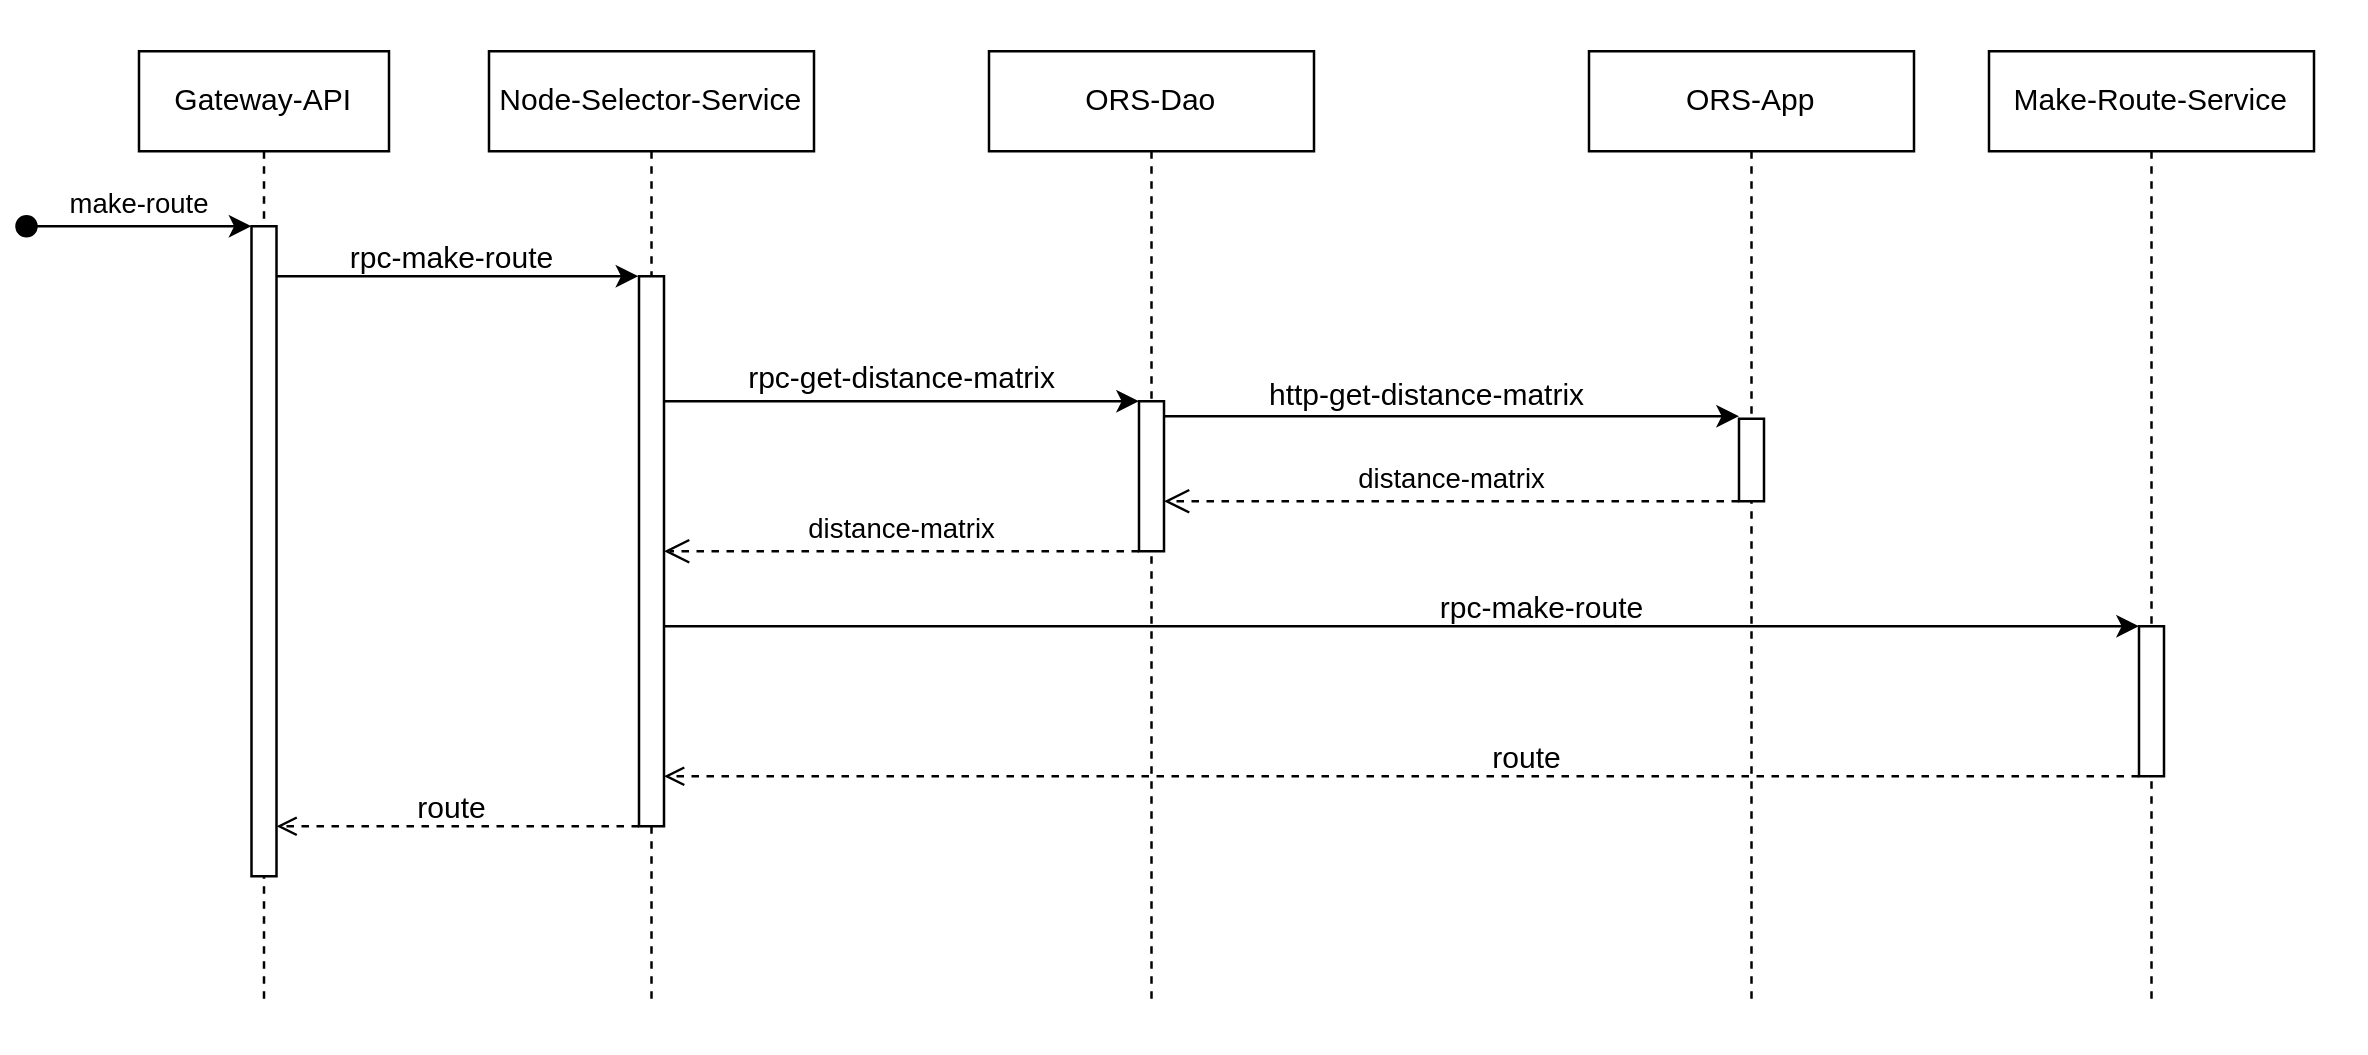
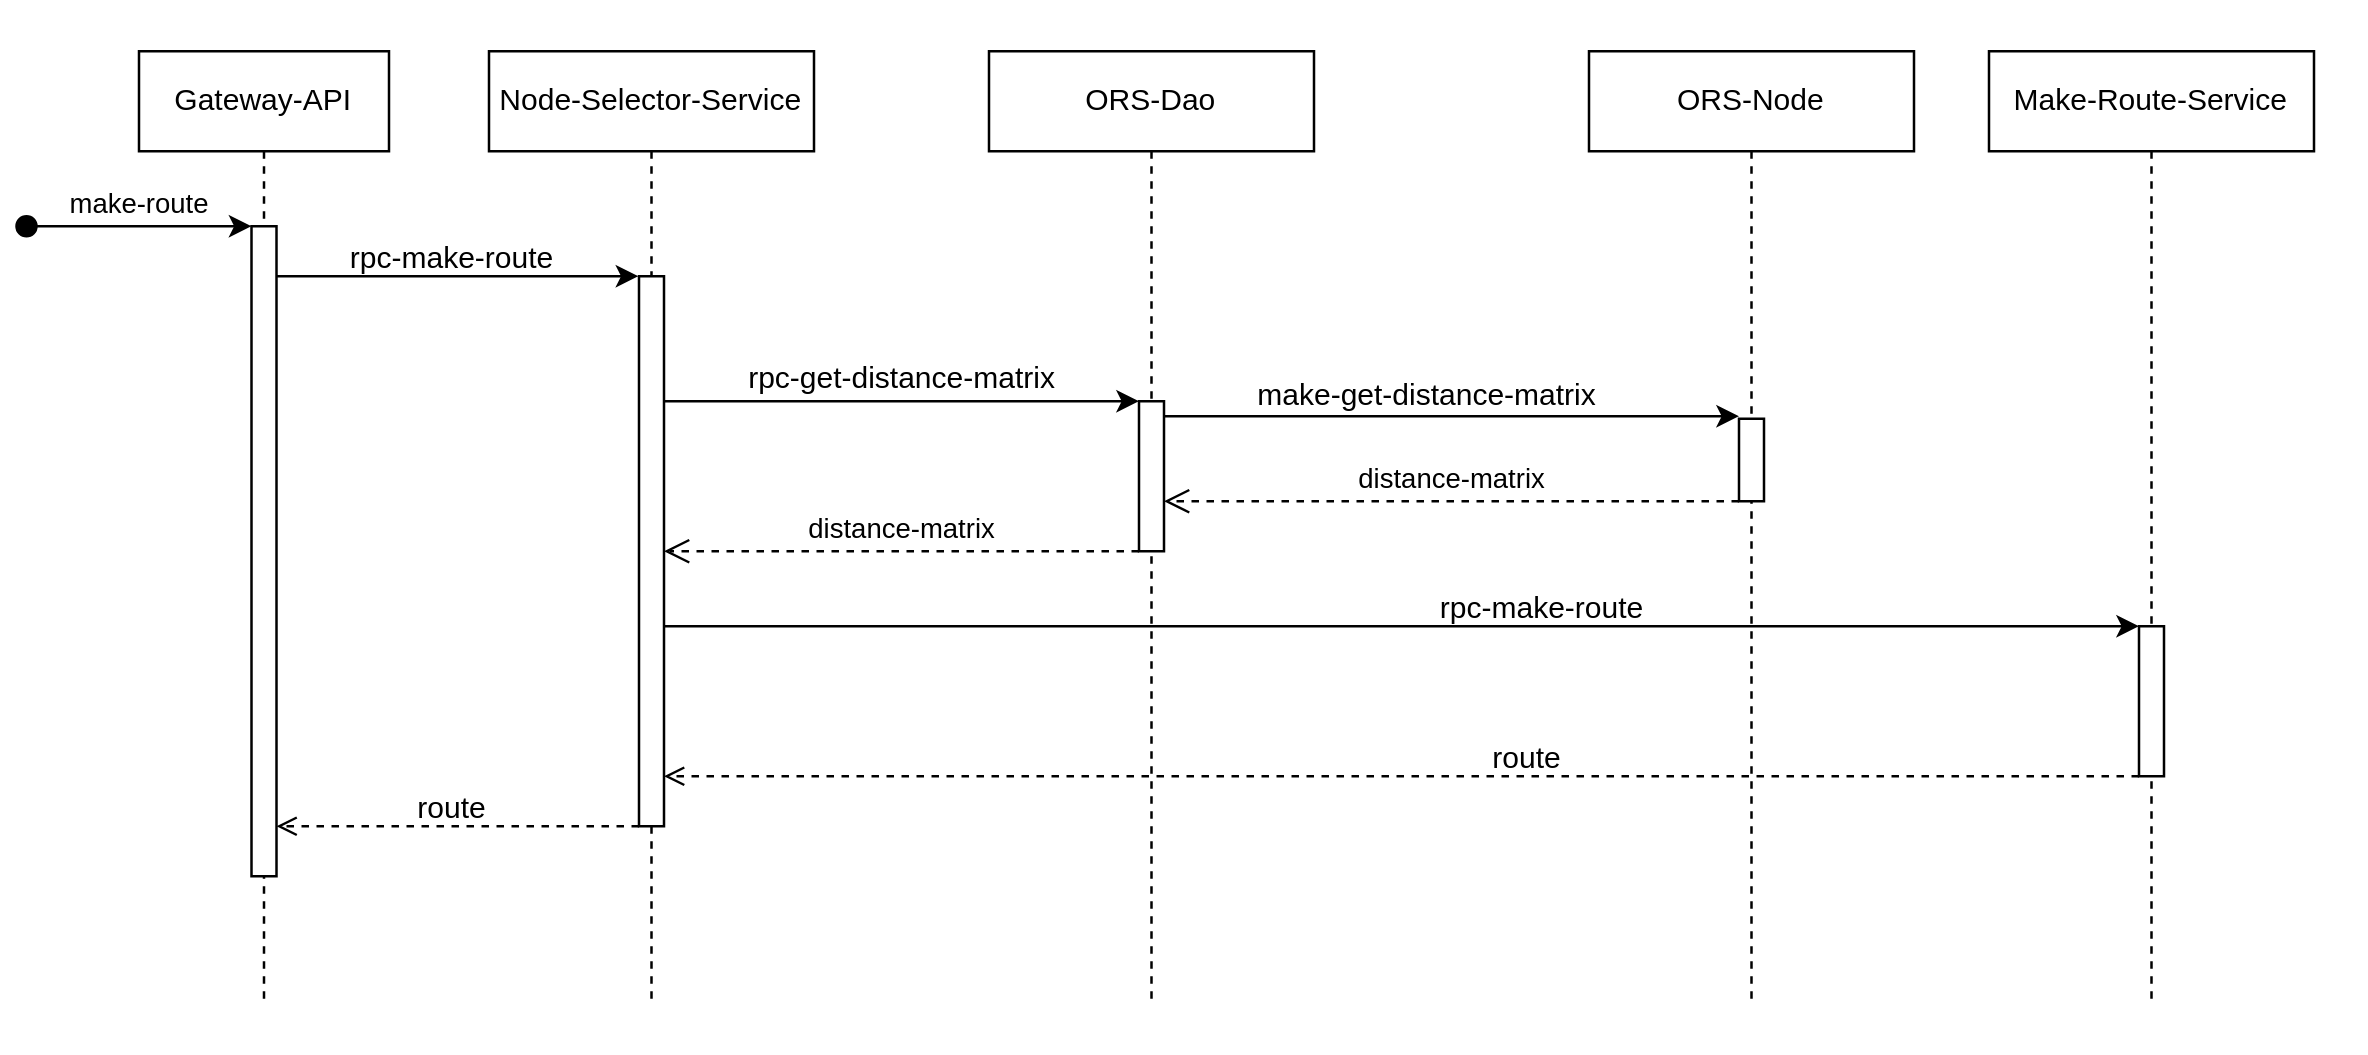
(1751, 101) -> (1751, 101)
(1428, 396) -> (1428, 396)
